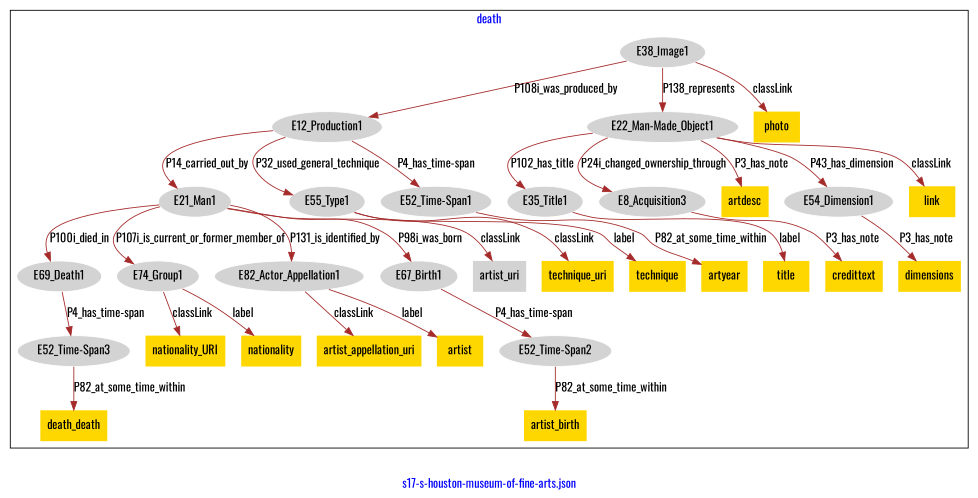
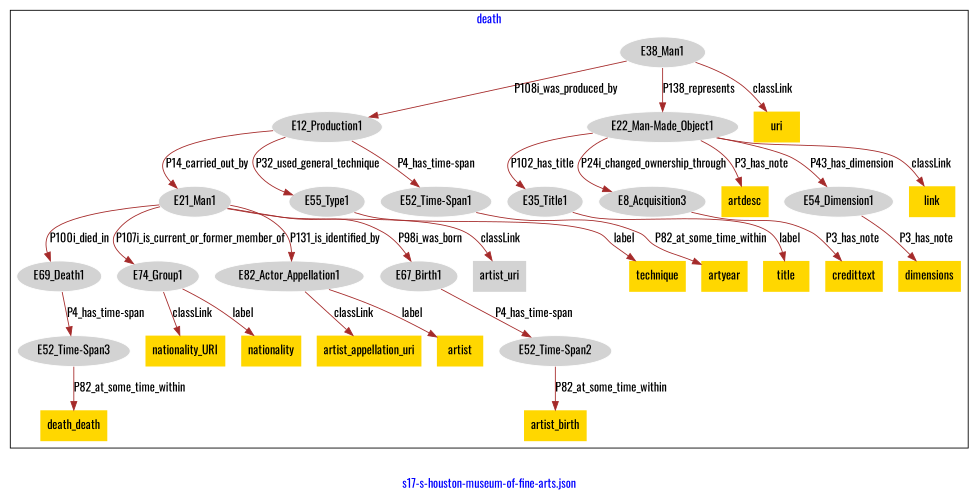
(663, 52) -> (663, 52)
(777, 127) -> (777, 127)
(578, 276) -> none
